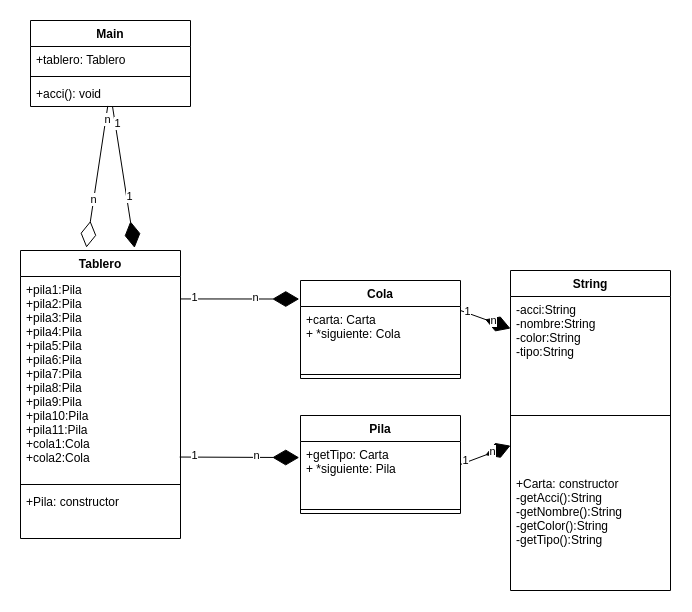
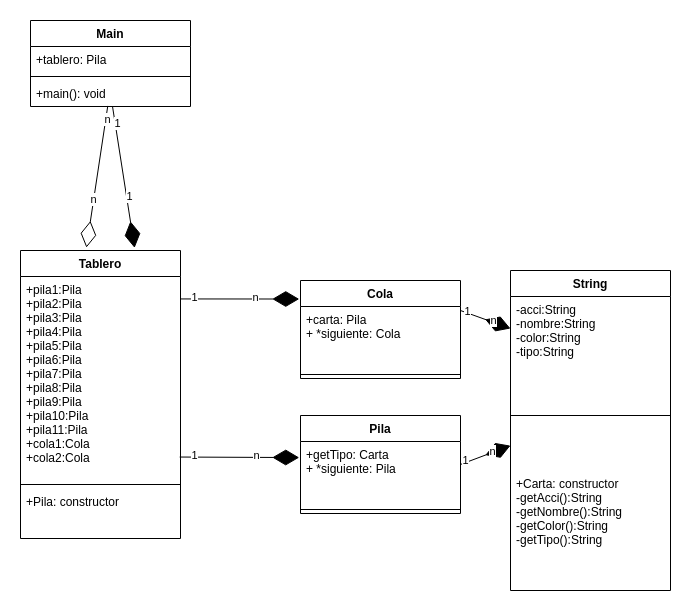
(87, 60) -> (75, 60)
(73, 94) -> (73, 94)
(347, 320) -> (340, 320)
